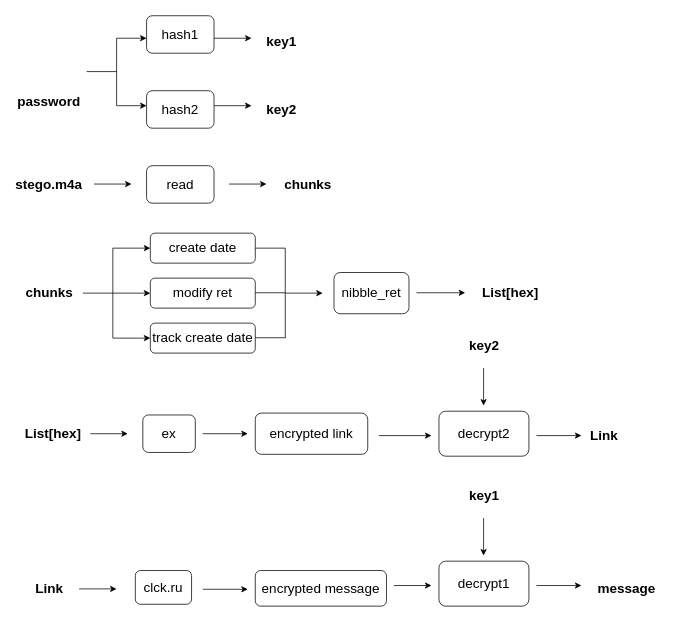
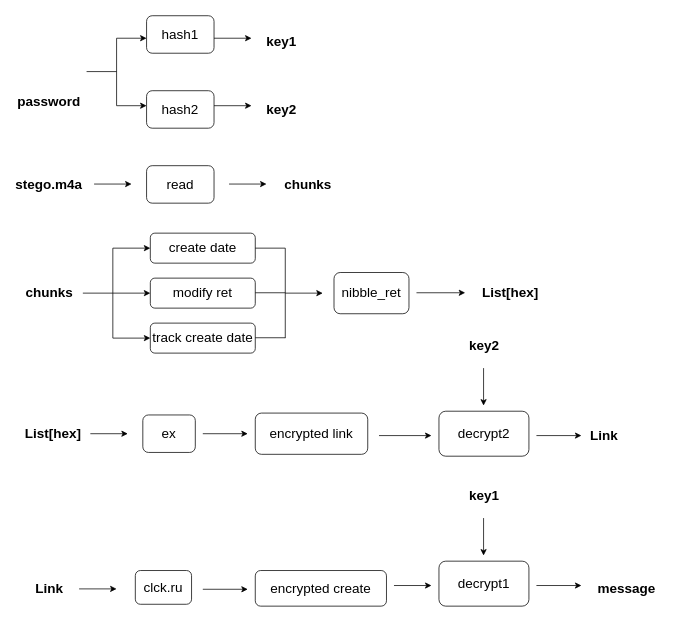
(321, 588) -> (321, 588)
